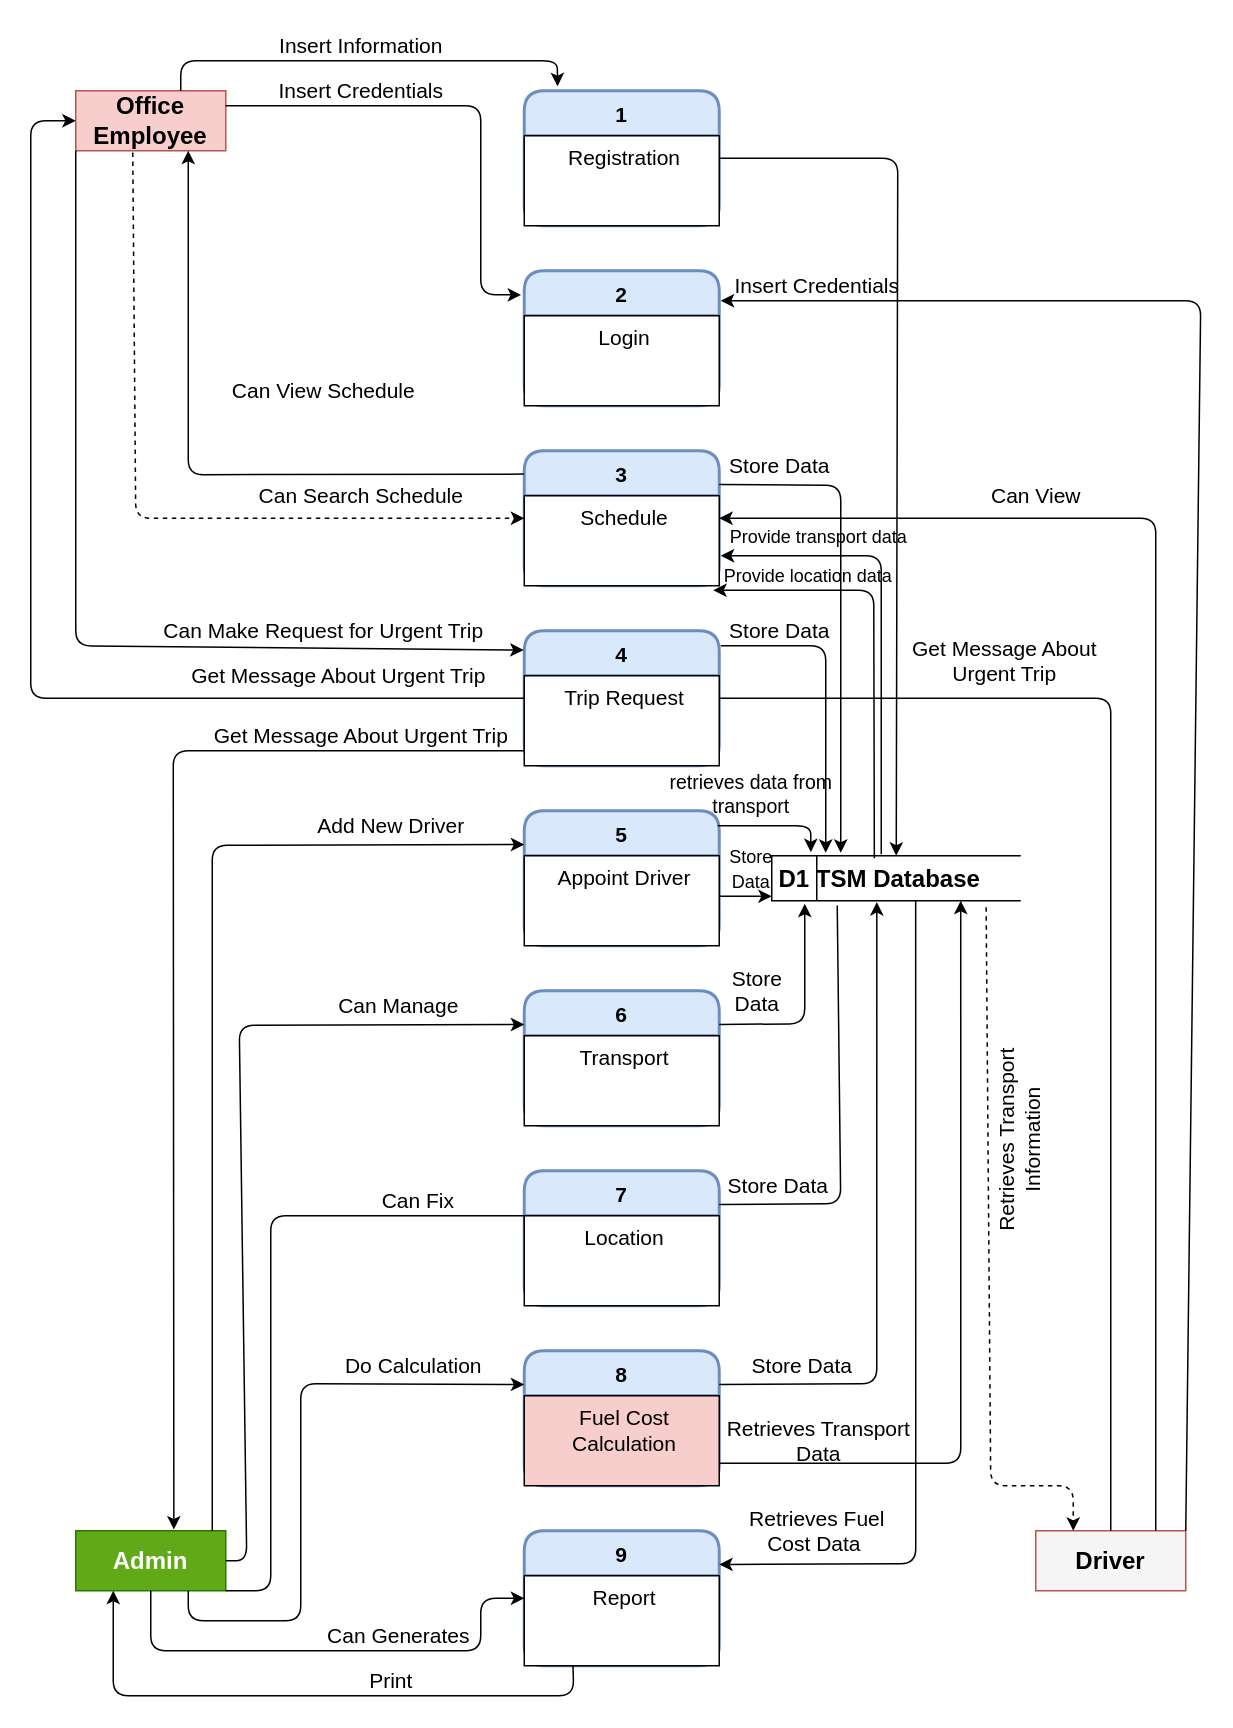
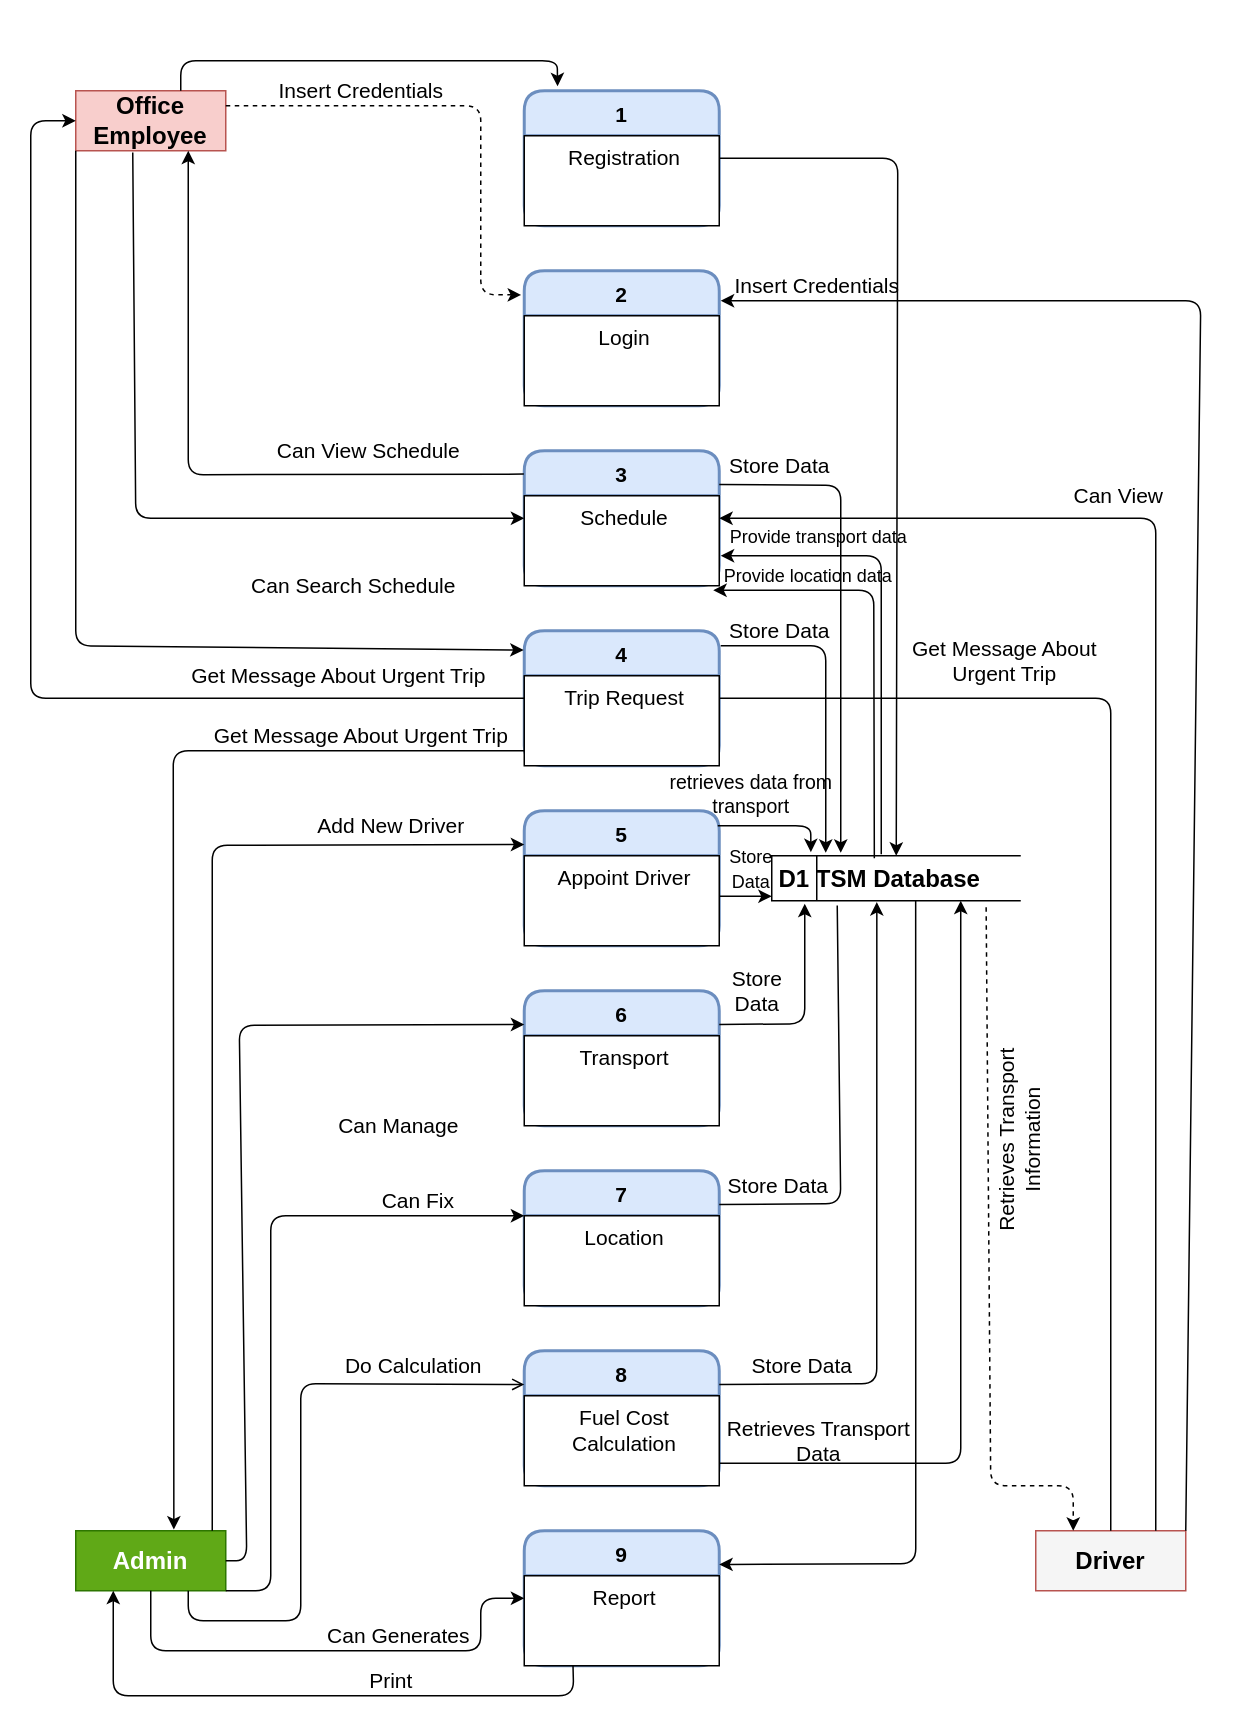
(361, 46) -> none
(452, 106) -> (452, 106)
(323, 391) -> (368, 451)
(361, 496) -> (353, 586)
(1036, 496) -> (1118, 496)
(147, 518) -> (147, 518)
(323, 631) -> none
(398, 1006) -> (398, 1126)
(516, 1216) -> (513, 1216)
(513, 1384) -> (515, 1384)
(622, 1441) -> (622, 1441)
(817, 1531) -> none
